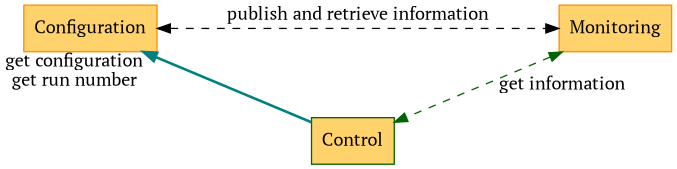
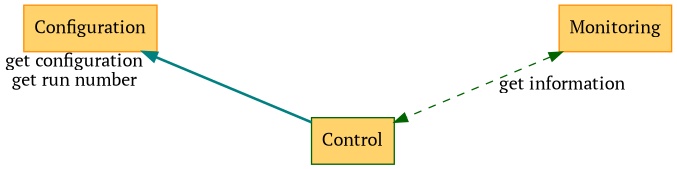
(358, 28) -> none
